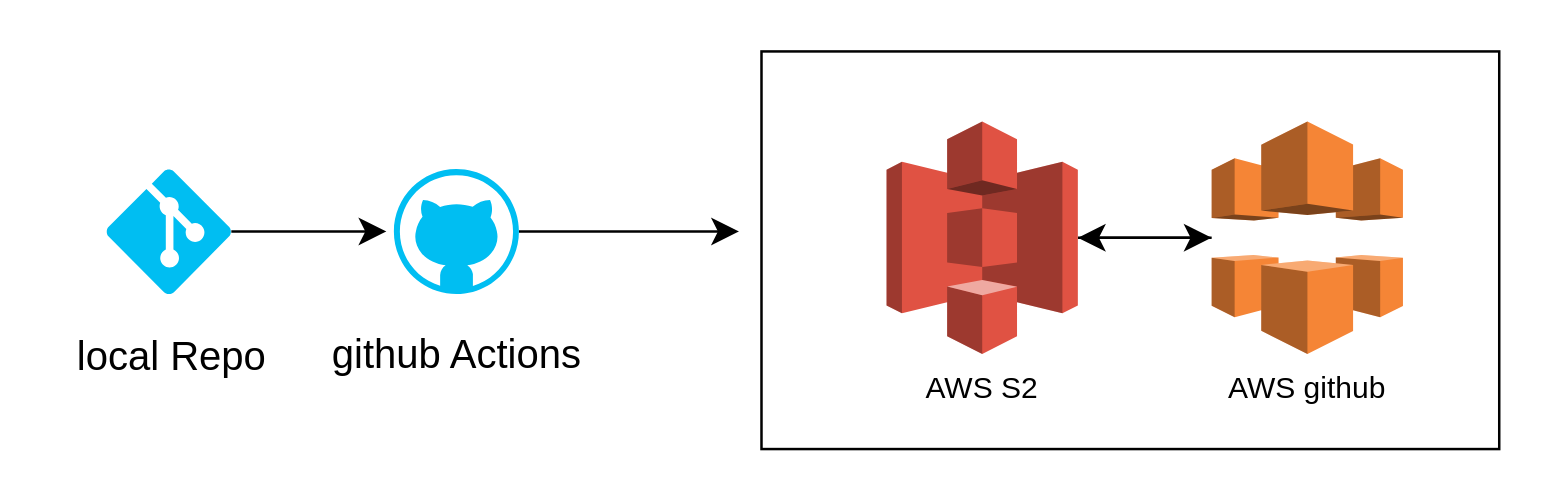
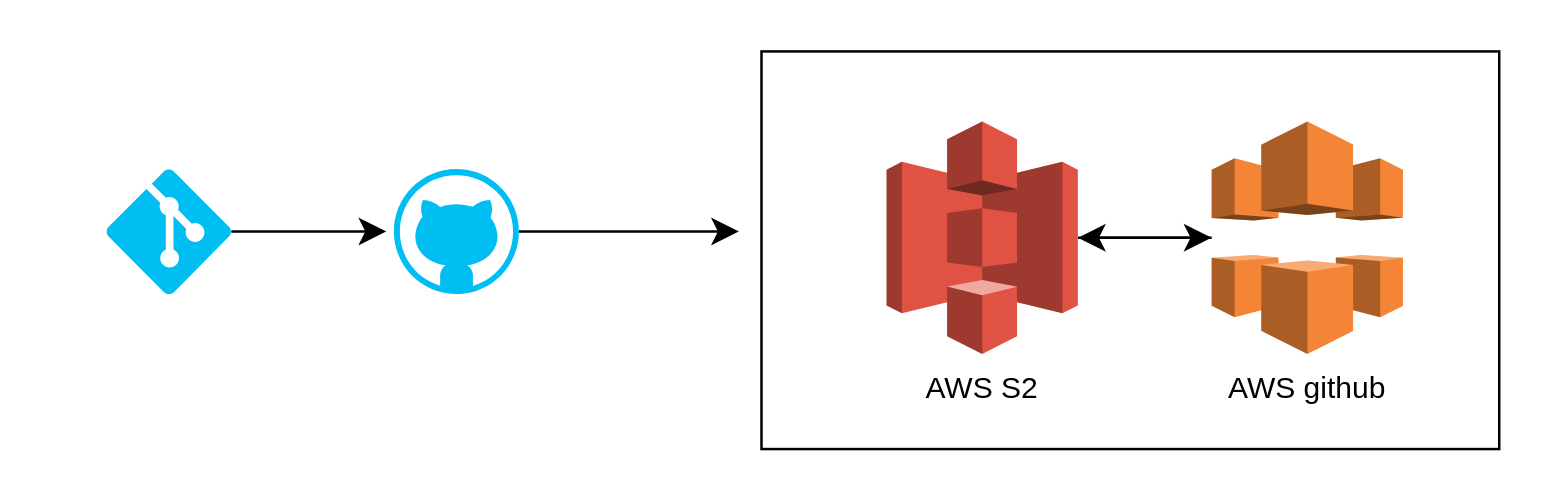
(456, 353) -> none
(170, 356) -> none
